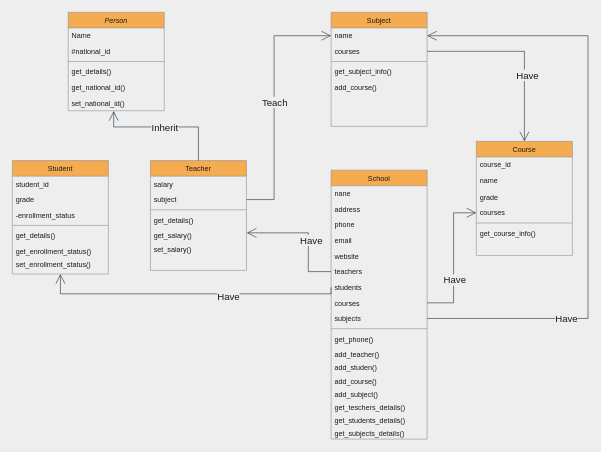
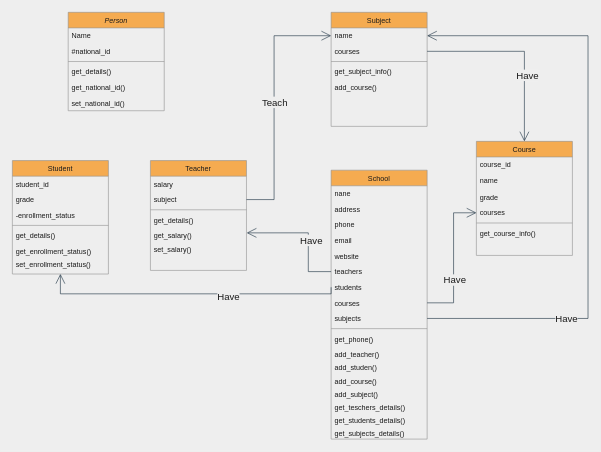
(198, 143) -> none
